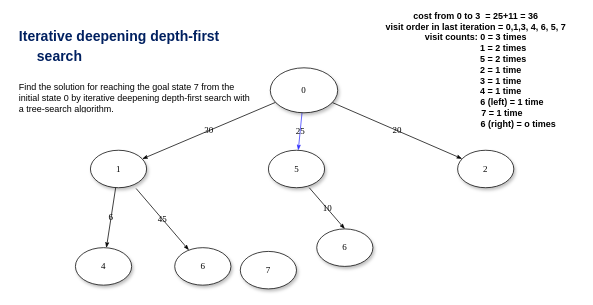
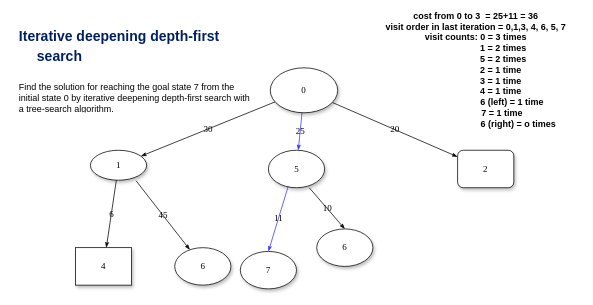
(119, 169) -> (119, 165)
(486, 169) -> (486, 169)
none -> (279, 217)
(104, 267) -> (104, 267)
